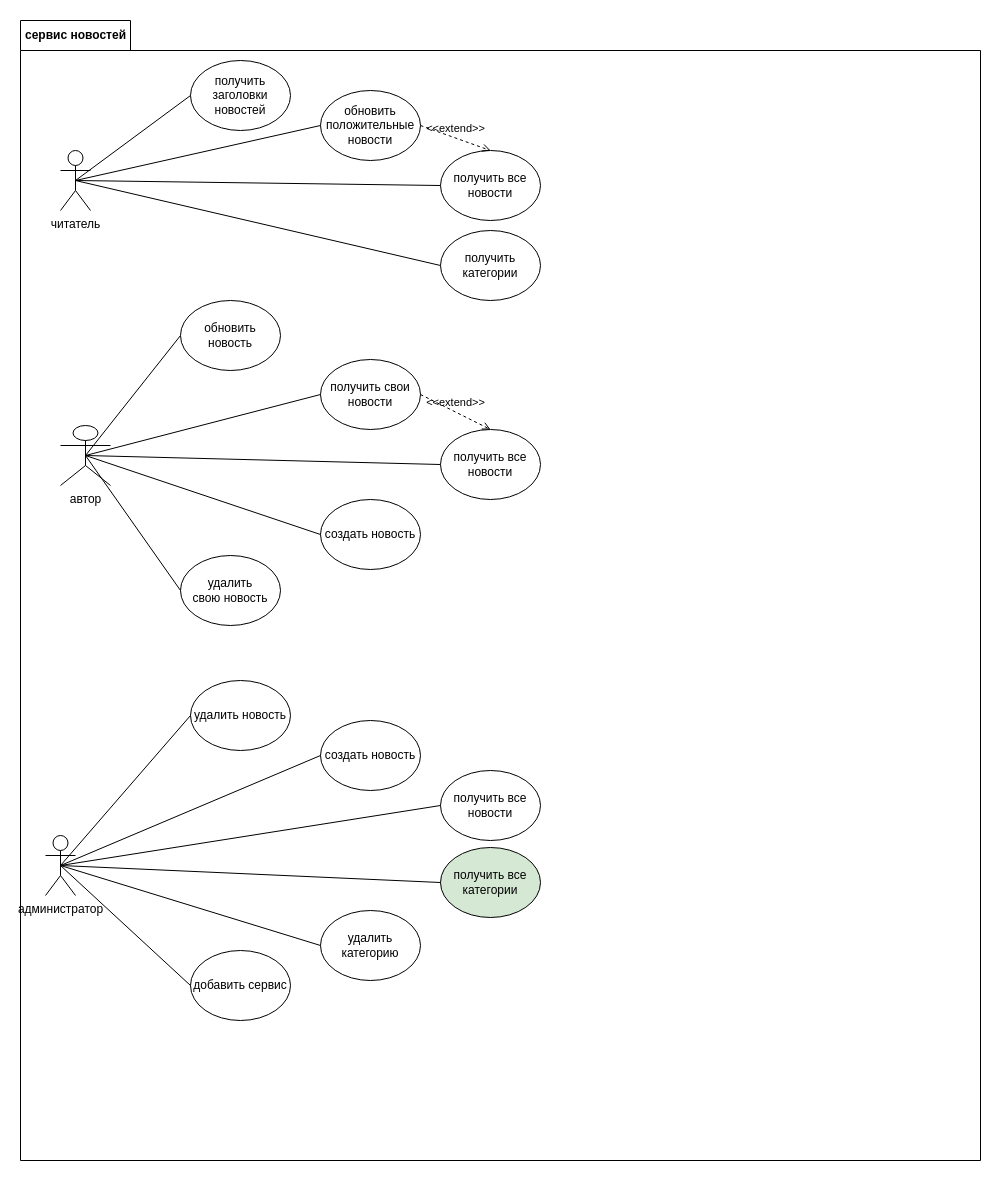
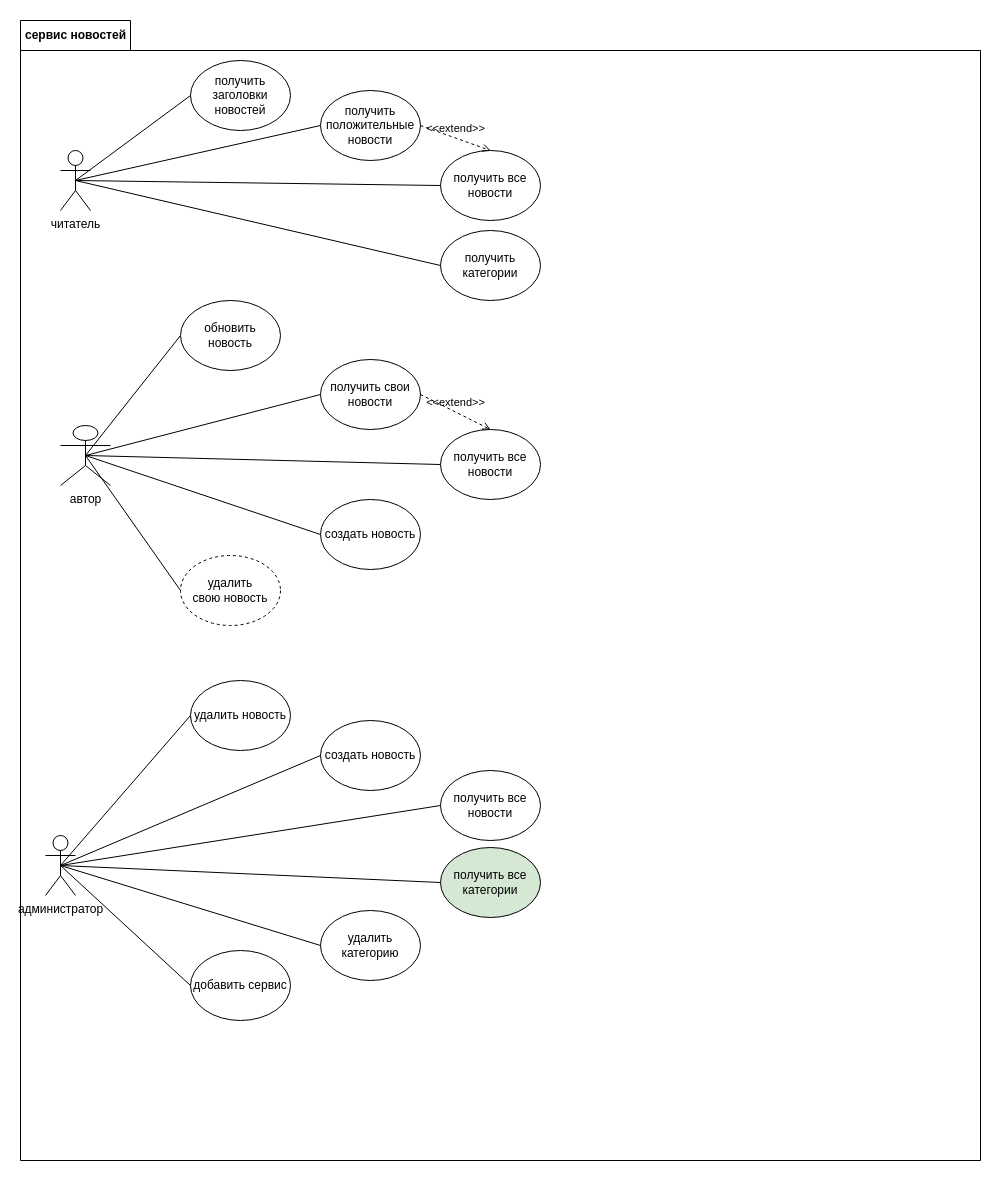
(371, 126) -> (371, 126)
(231, 591) -> (231, 591)
